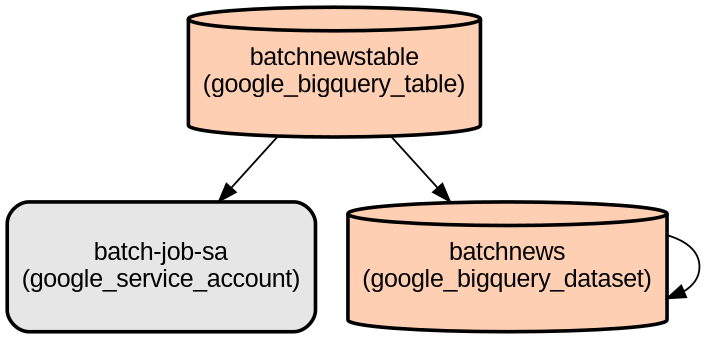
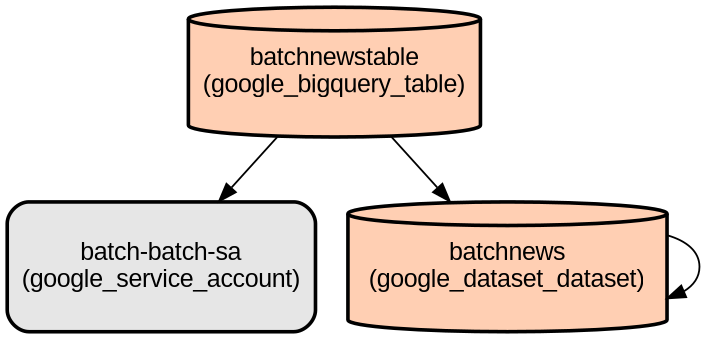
(161, 267) -> (161, 267)
(507, 267) -> (507, 267)
